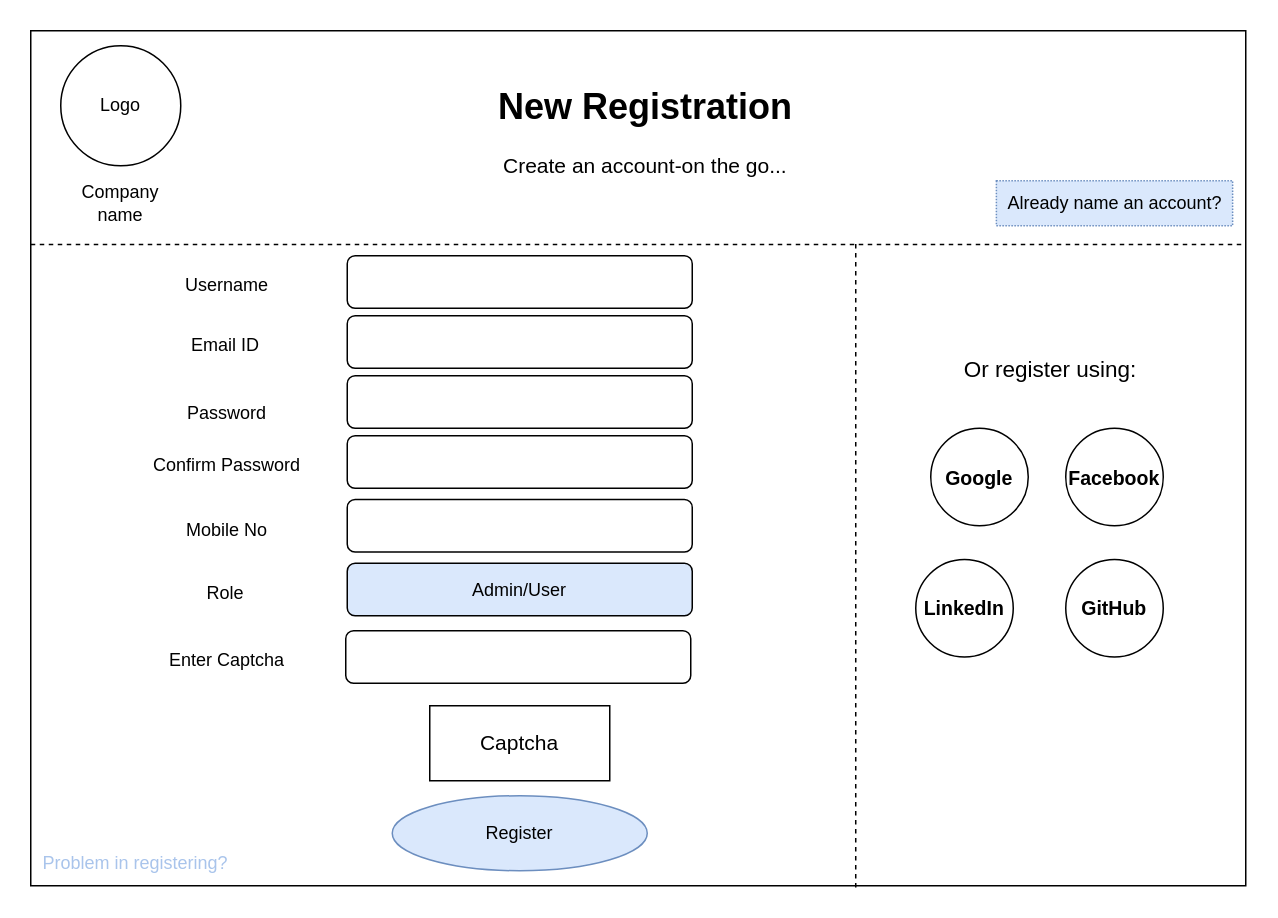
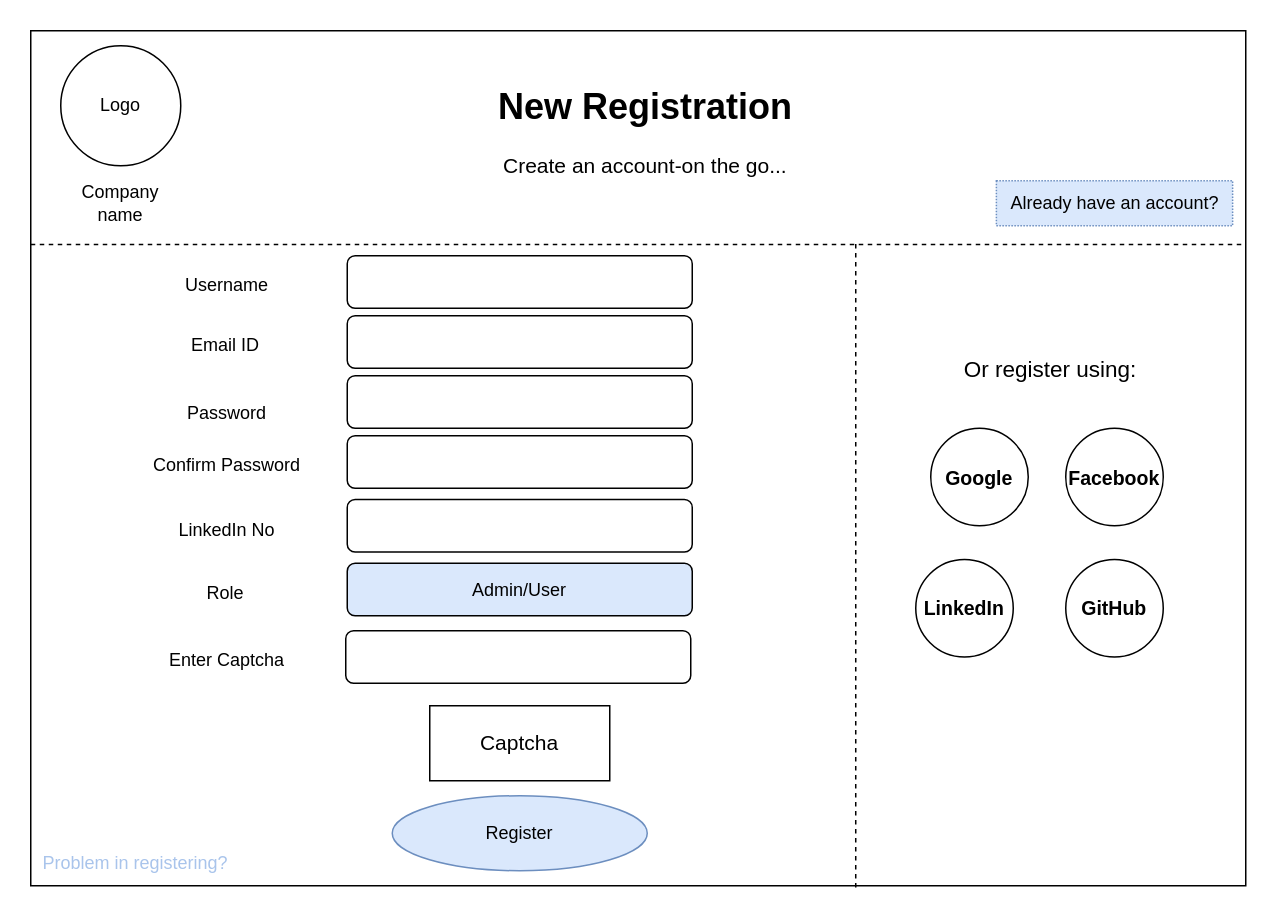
(1115, 203) -> (1115, 203)
(227, 530) -> (227, 530)
